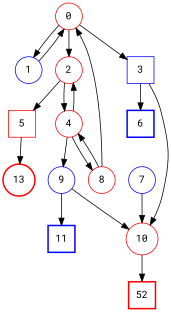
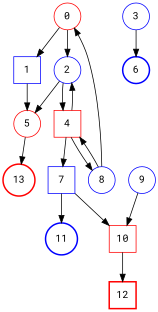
(100, 40) -> none
(50, 48) -> (27, 93)
(29, 70) -> (27, 70)
(69, 70) -> (67, 70)
(141, 70) -> (136, 16)
(22, 124) -> (27, 124)
(69, 124) -> (67, 124)
(141, 124) -> (136, 70)
(66, 148) -> (65, 148)
(168, 151) -> none
(102, 180) -> (102, 180)
(142, 180) -> (61, 180)
(61, 206) -> (61, 204)
(61, 239) -> (61, 239)
(142, 239) -> (123, 239)
(142, 295) -> (123, 295)
